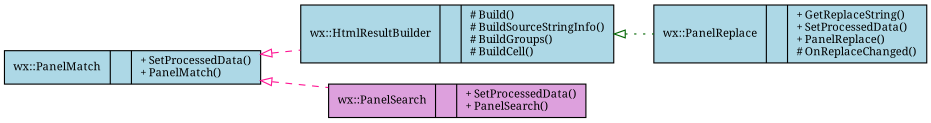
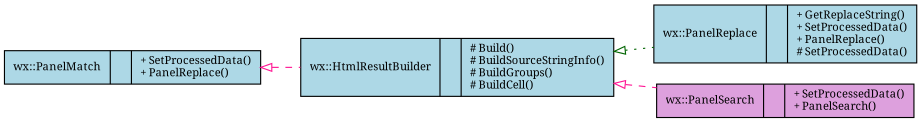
(857, 52) -> (852, 52)
(181, 73) -> (185, 73)
(300, 85) -> (641, 86)
